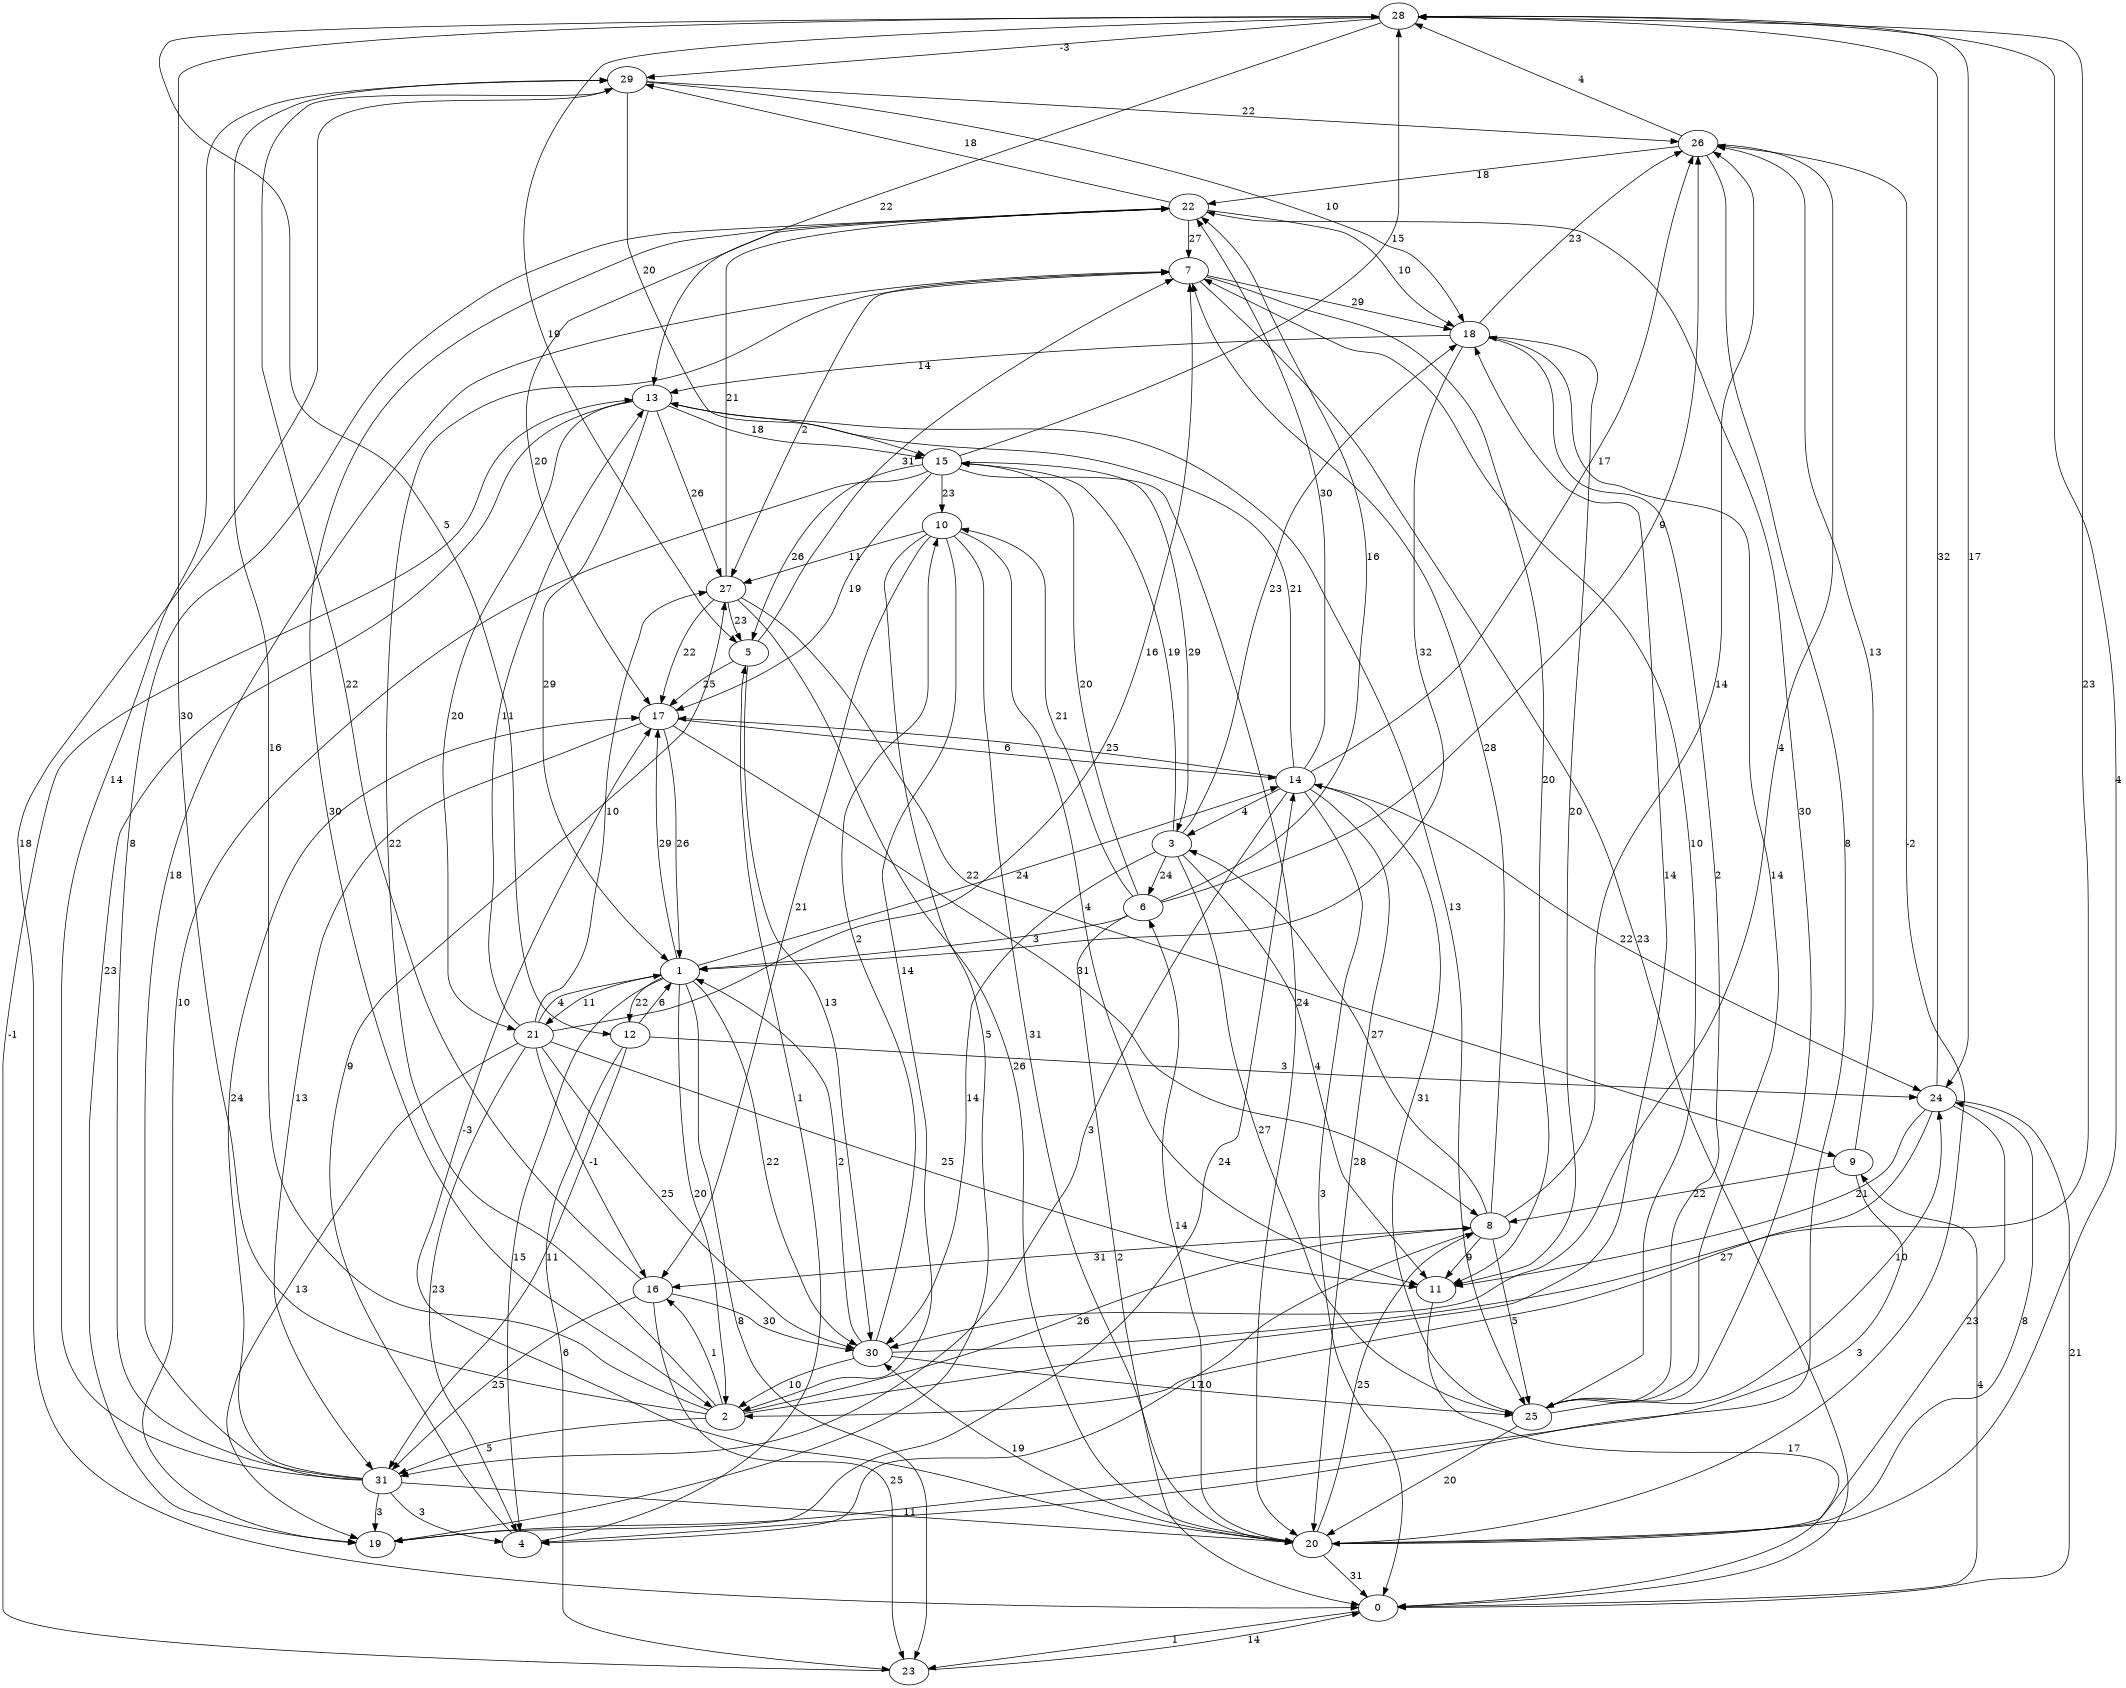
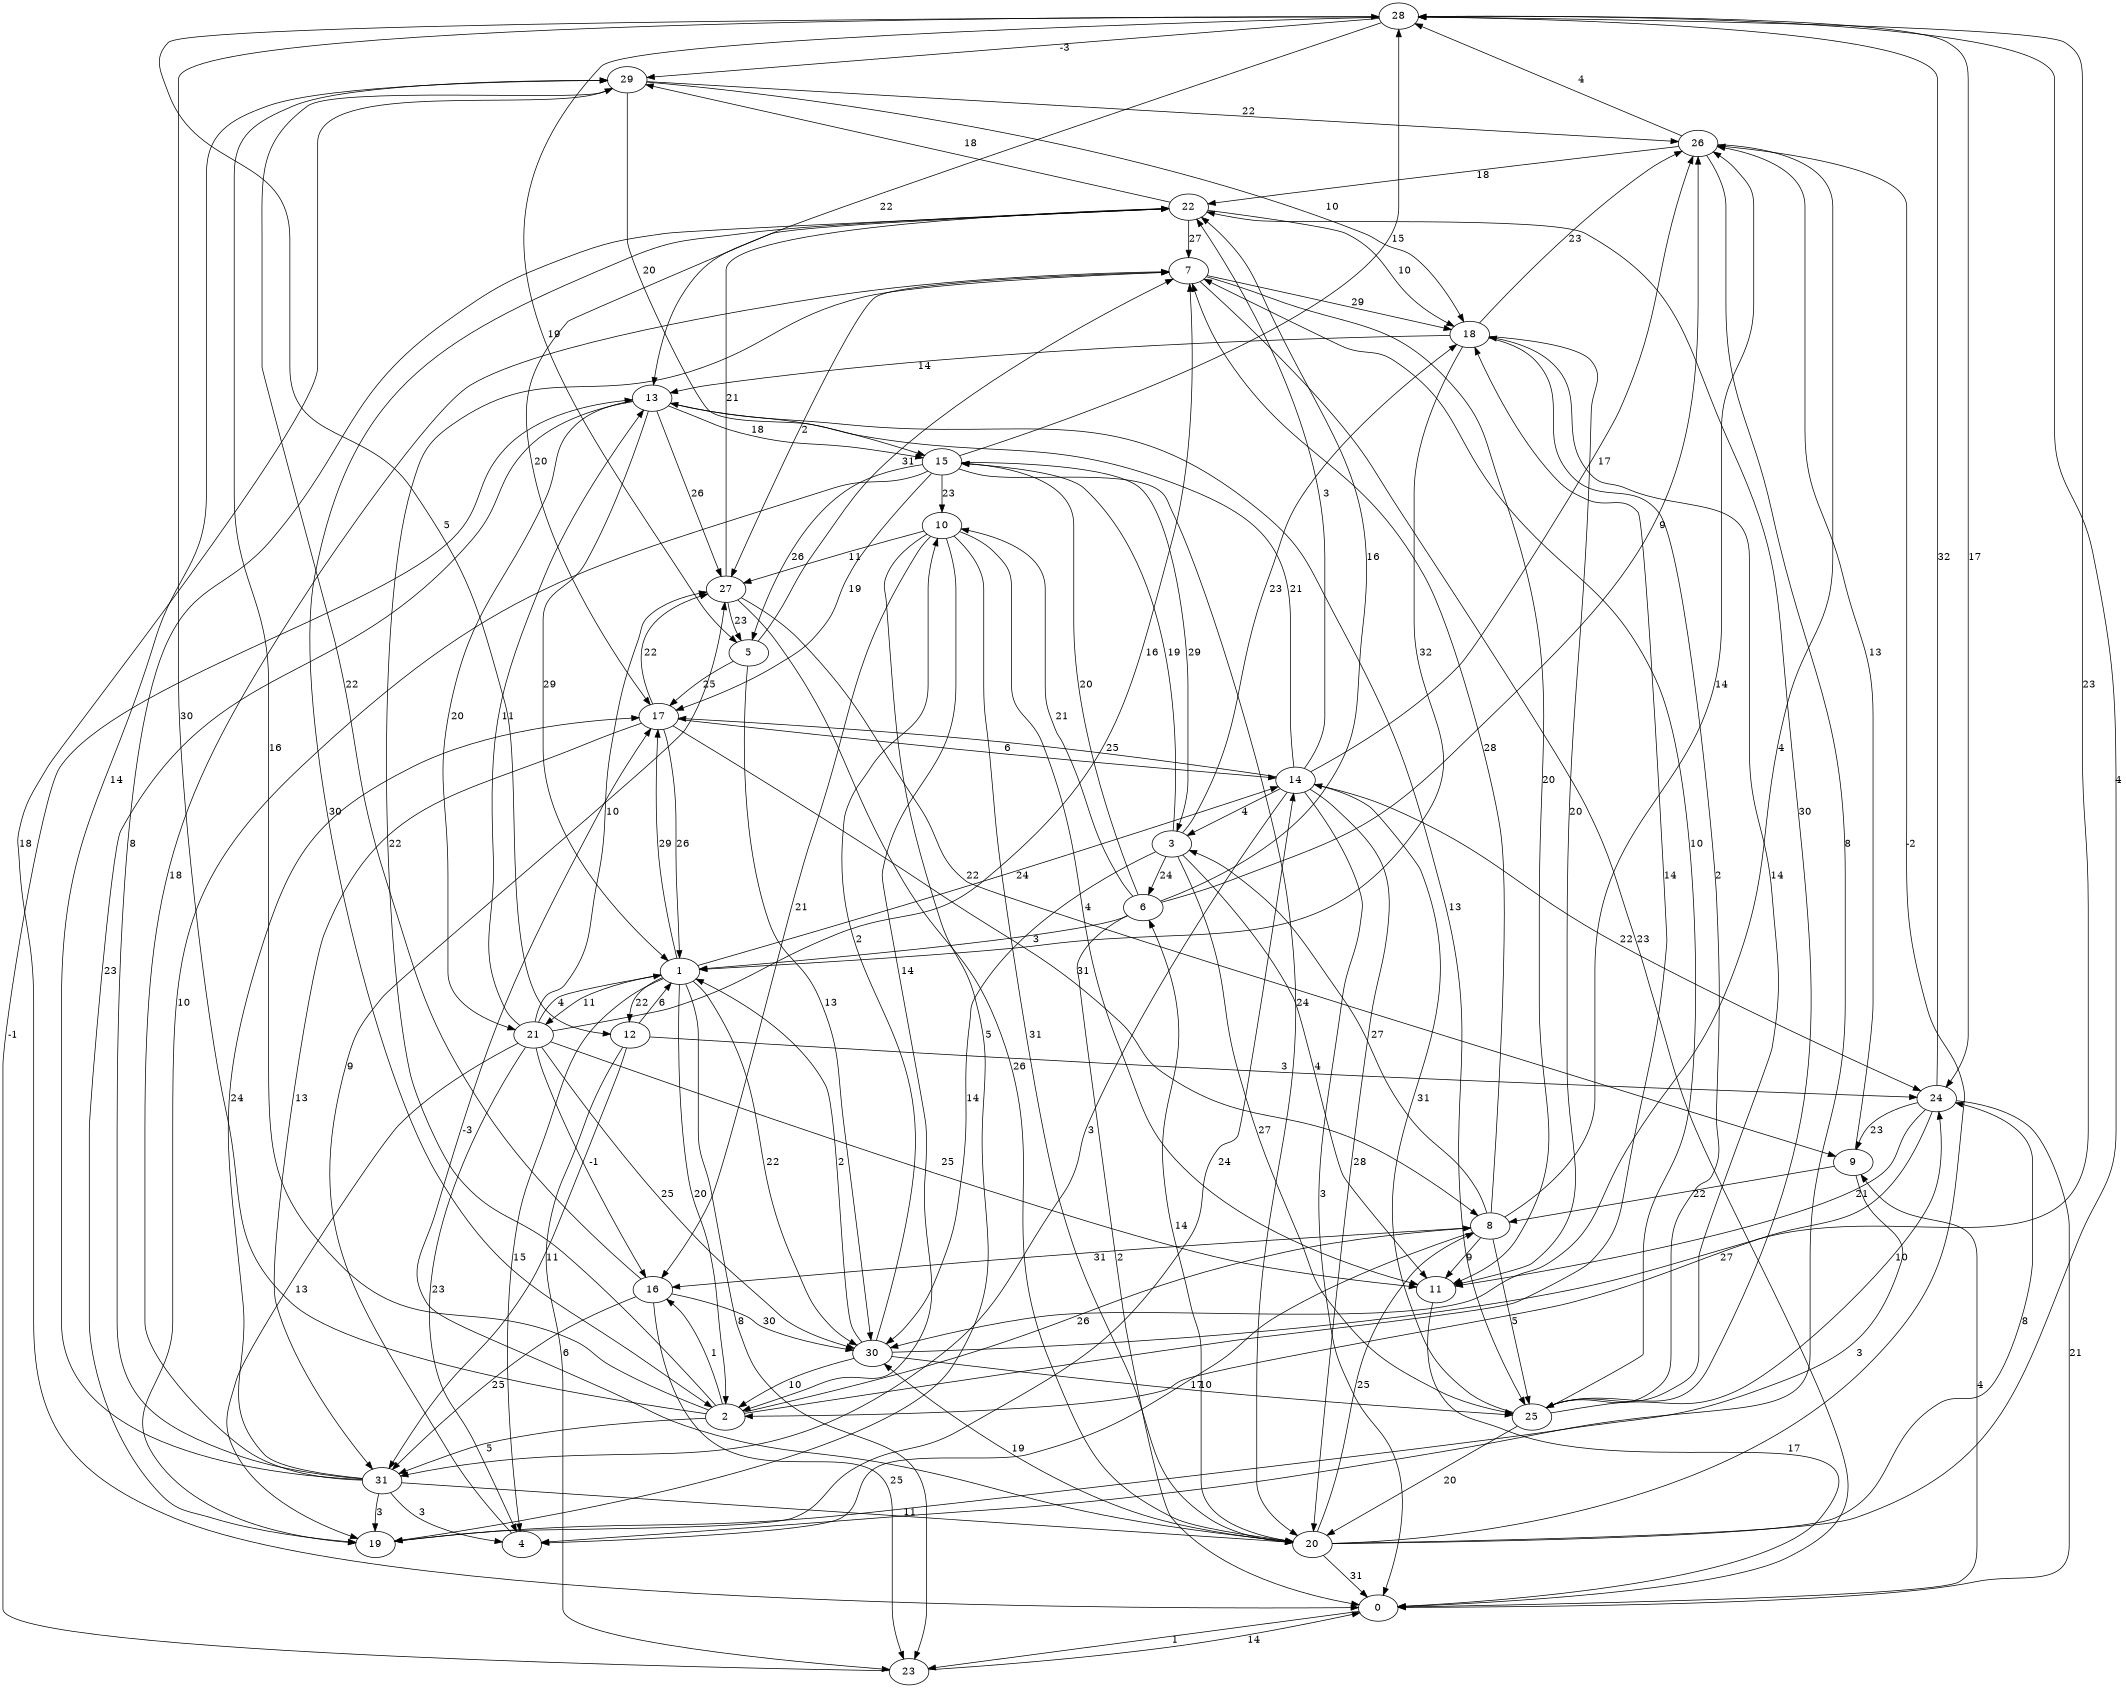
(1327, 494) -> (1327, 494)
(681, 644) -> (646, 636)
(810, 1187) -> none
(1840, 1494) -> (1883, 1116)
